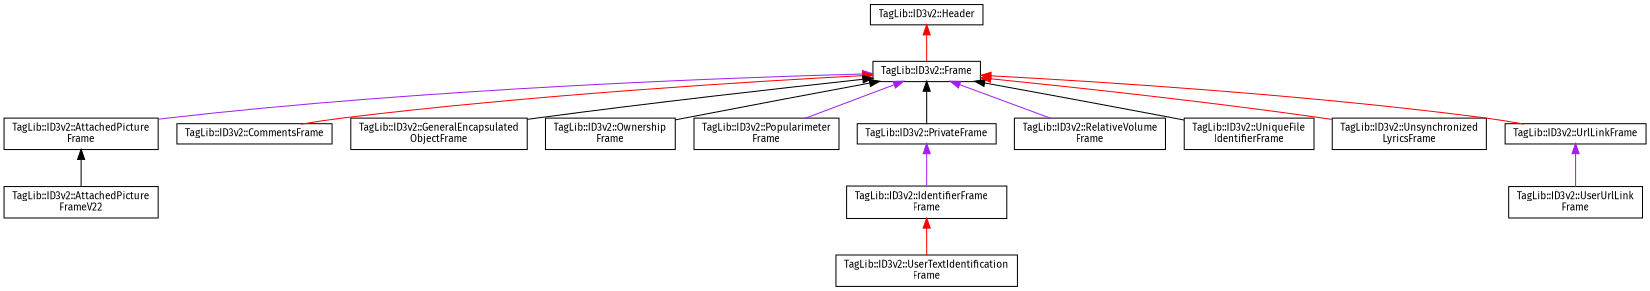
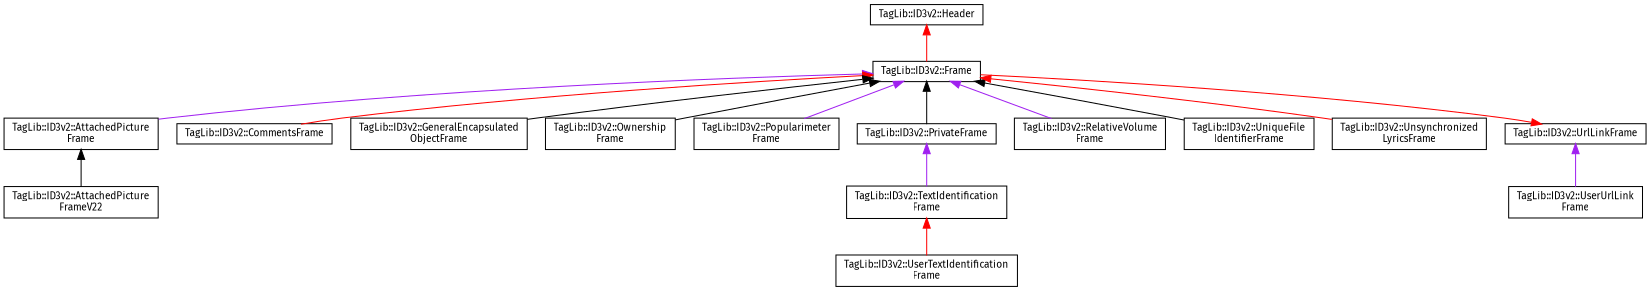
(1258, 94) -> (1257, 93)
(927, 202) -> (927, 202)
